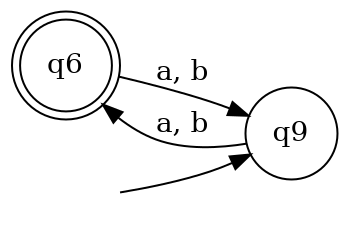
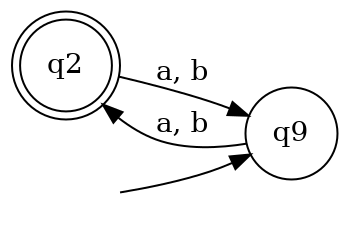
(66, 66) -> (66, 66)
